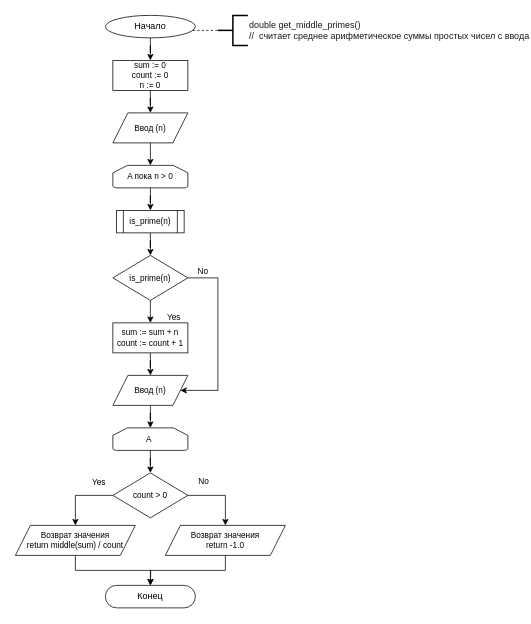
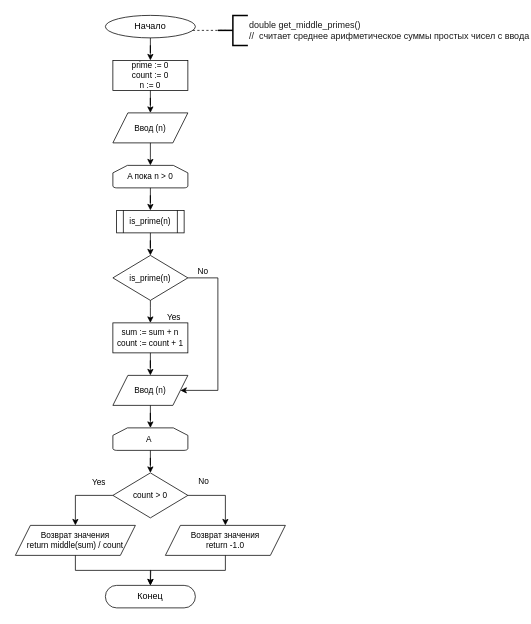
(150, 75) -> (150, 75)
